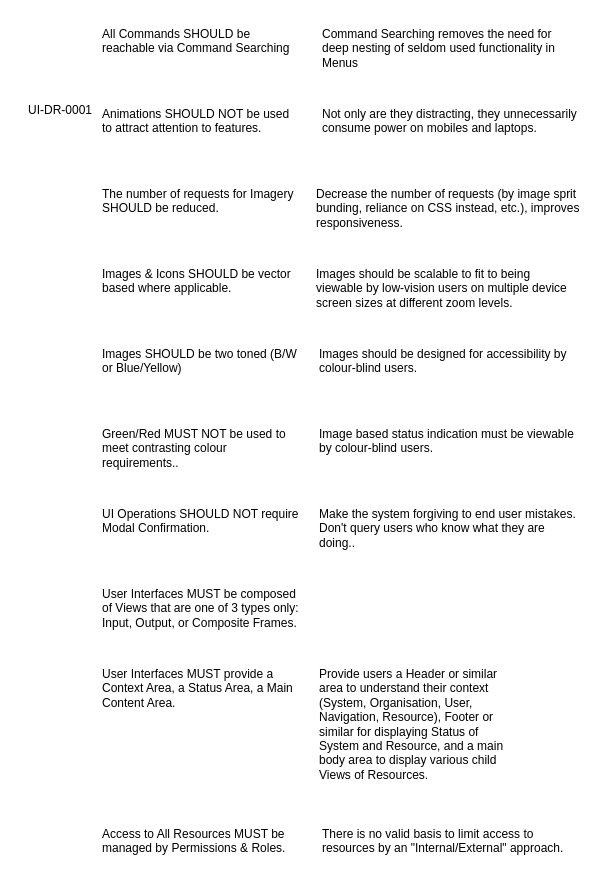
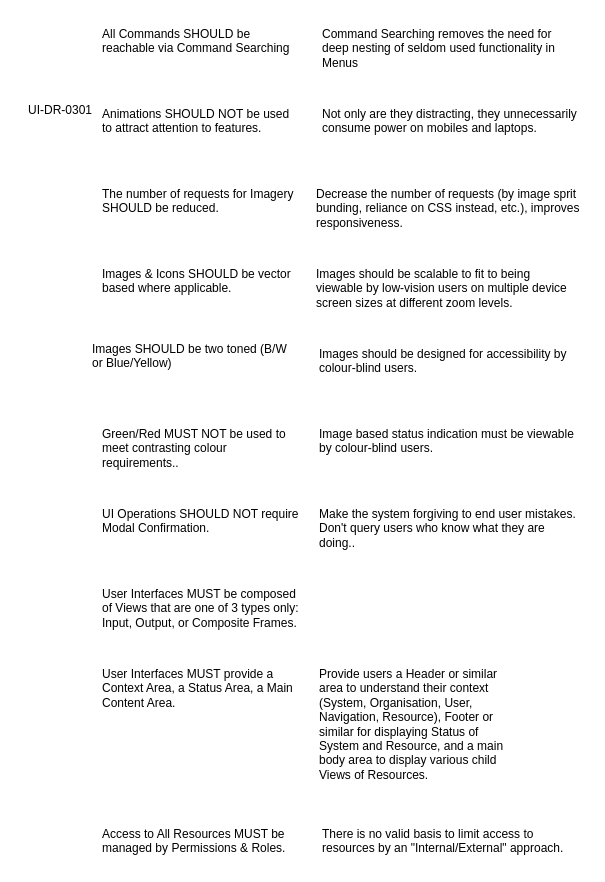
(61, 111) -> (61, 111)
(201, 361) -> (191, 356)
